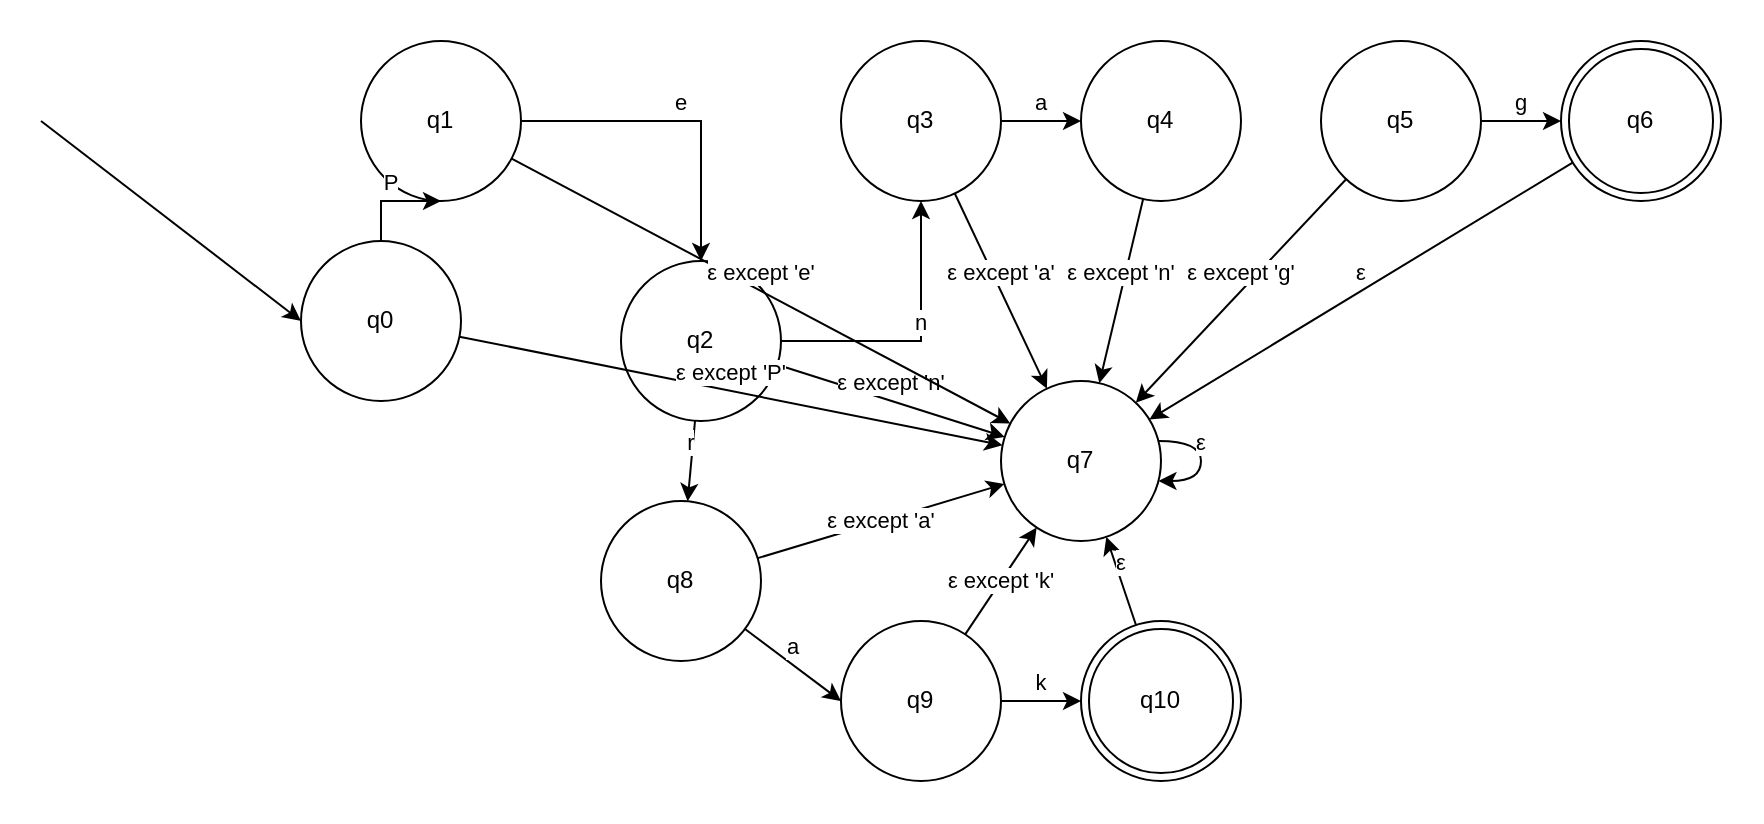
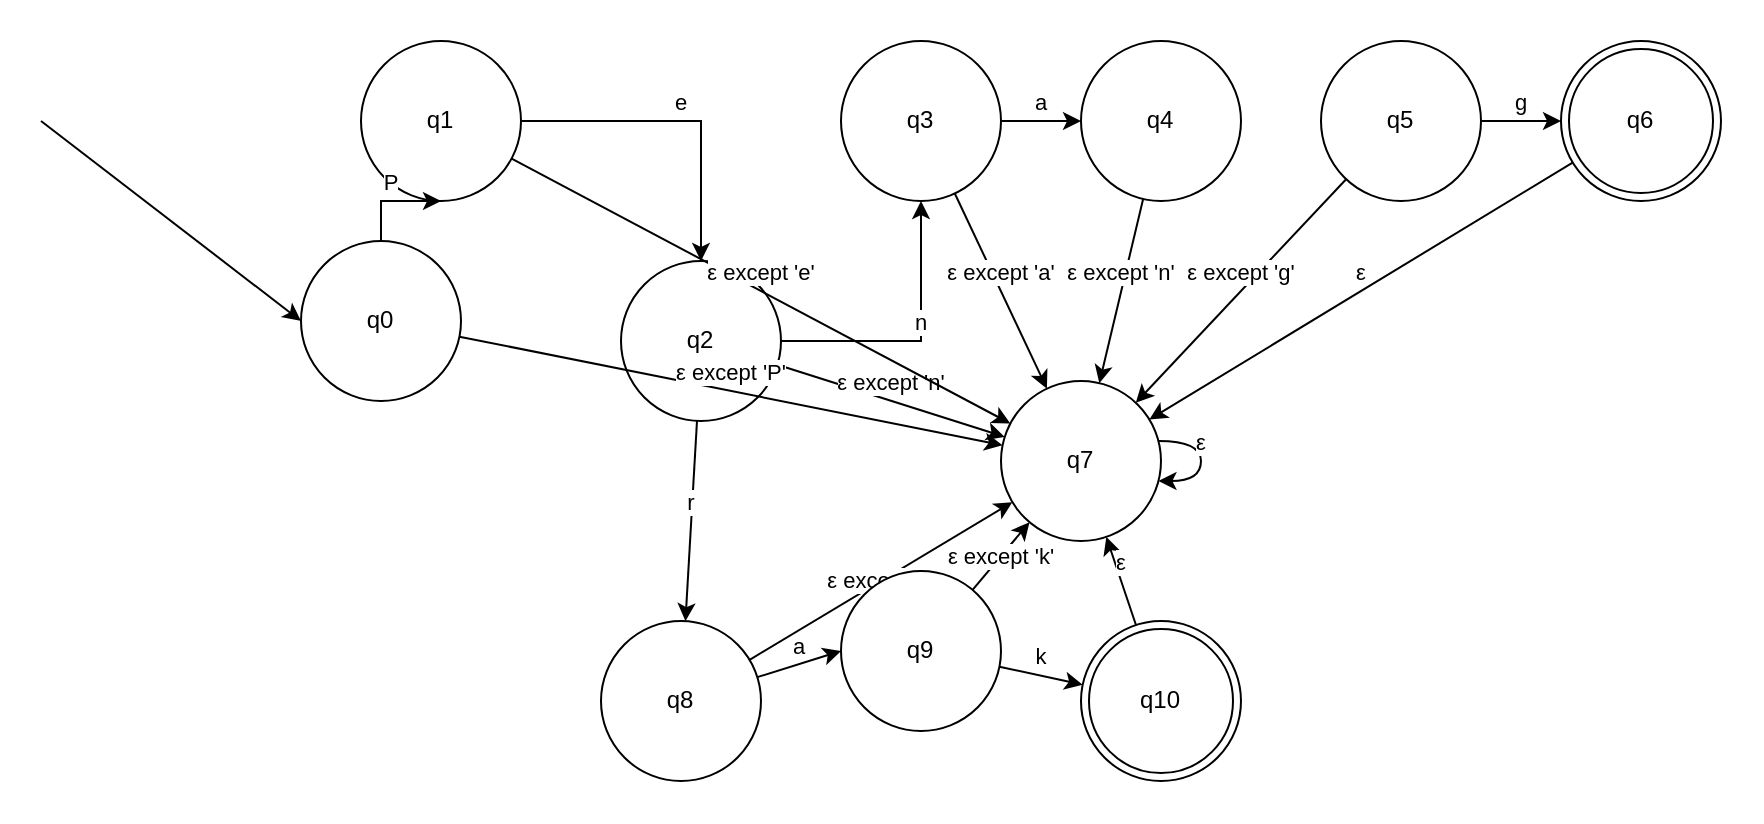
(681, 581) -> (681, 701)
(921, 701) -> (921, 651)
